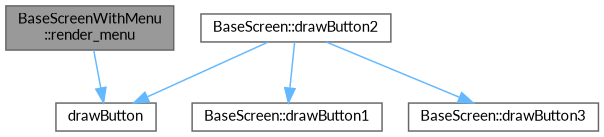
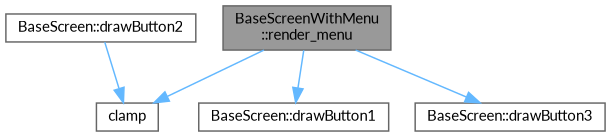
(292, 65) -> (301, 69)
(393, 70) -> (411, 74)
(106, 117) -> (127, 117)
